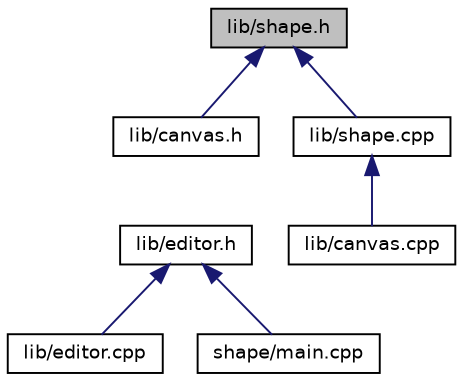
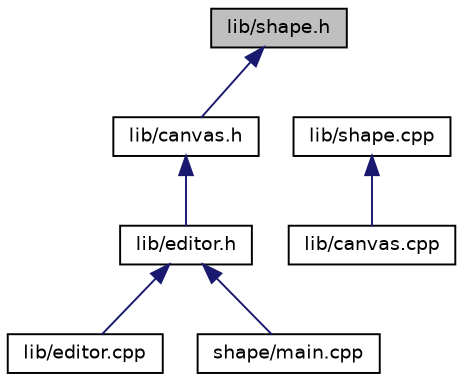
(332, 90) -> none
none -> (186, 201)
